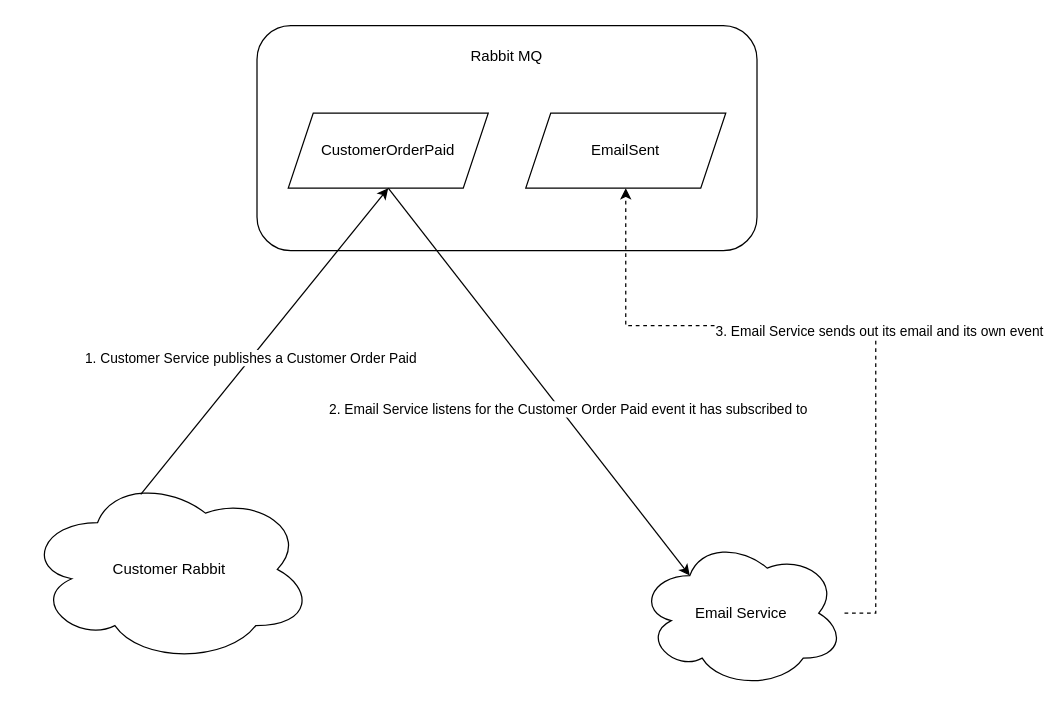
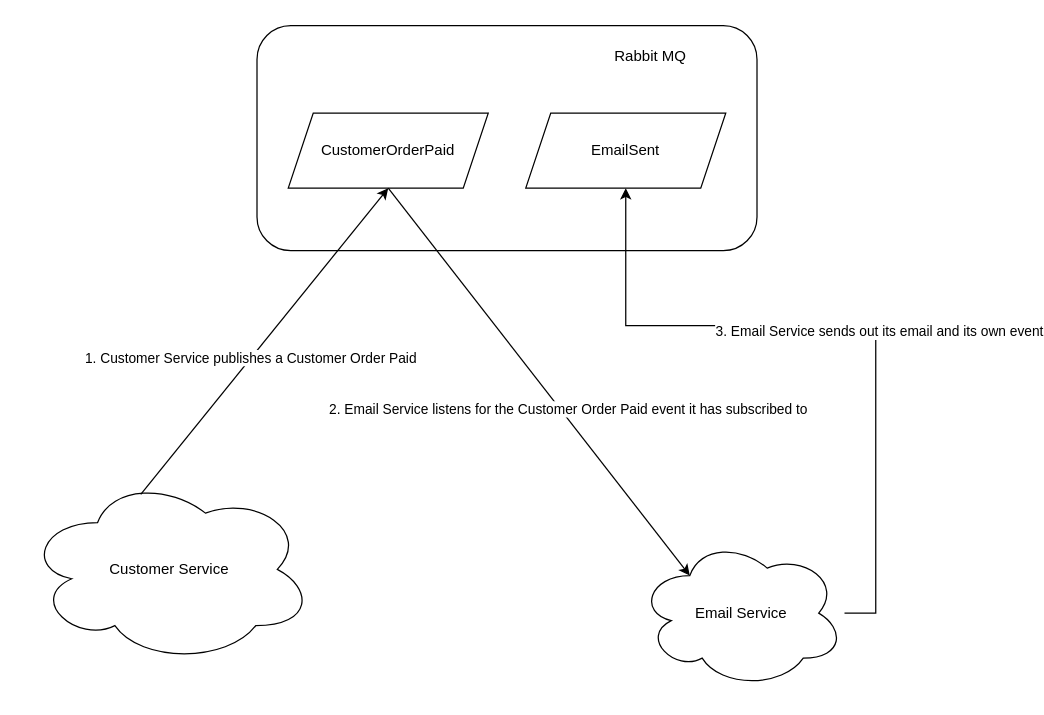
(507, 57) -> (651, 57)
(876, 490) -> (876, 490)
(169, 569) -> (169, 569)
